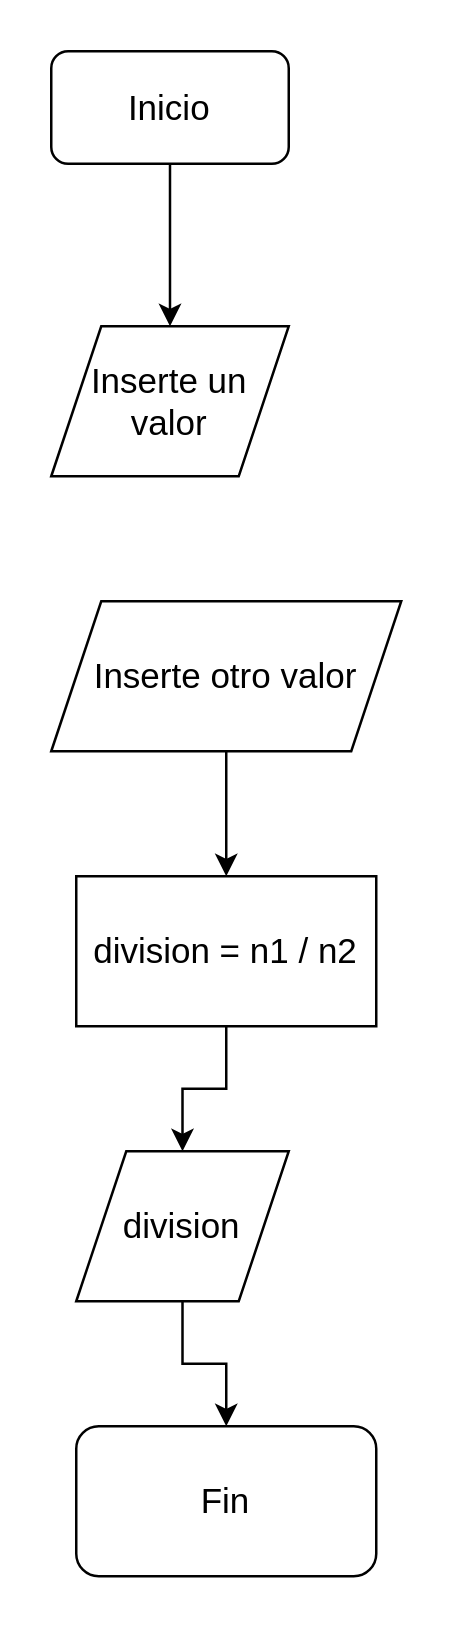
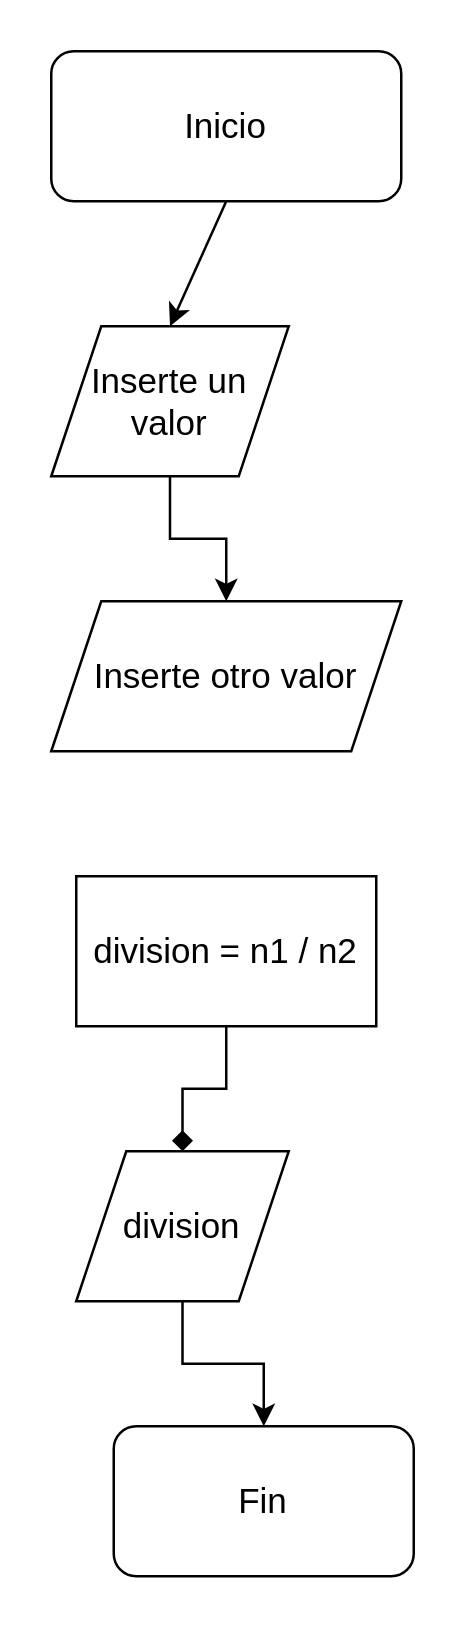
(170, 108) -> (226, 126)
none -> (190, 539)
(226, 805) -> none
(183, 1132) -> (183, 1131)
(226, 1501) -> (264, 1501)
